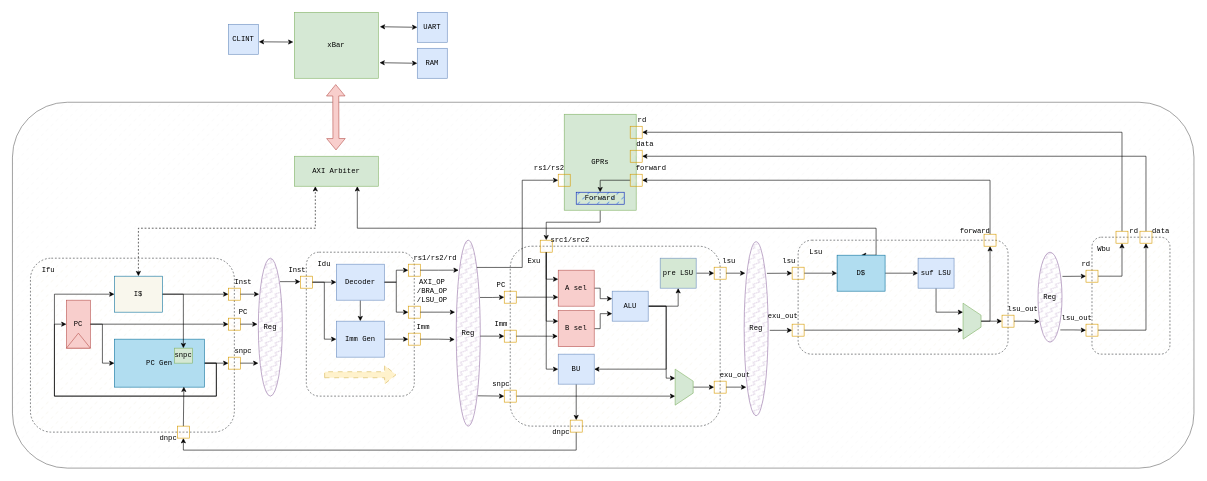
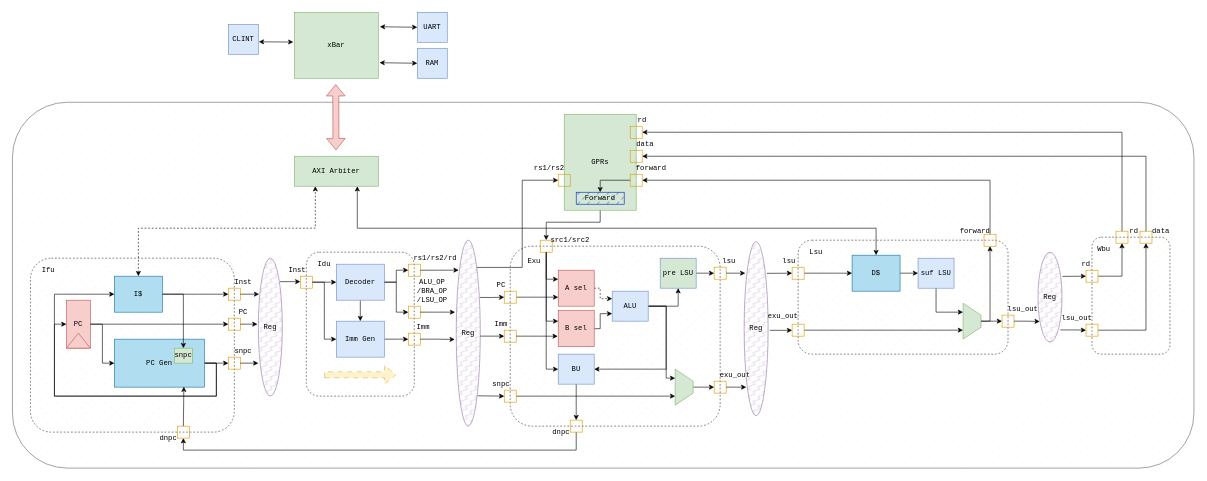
(861, 273) -> (876, 273)
(432, 291) -> (432, 291)
(138, 294) -> (138, 294)
(600, 295) -> (600, 295)
